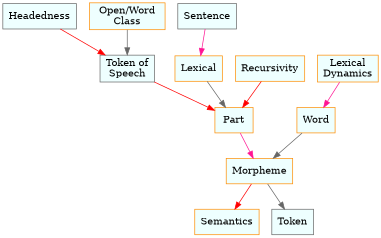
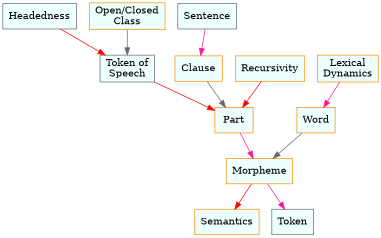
(127, 16) -> (127, 16)
(199, 69) -> (199, 69)
(274, 194) -> (274, 194)
